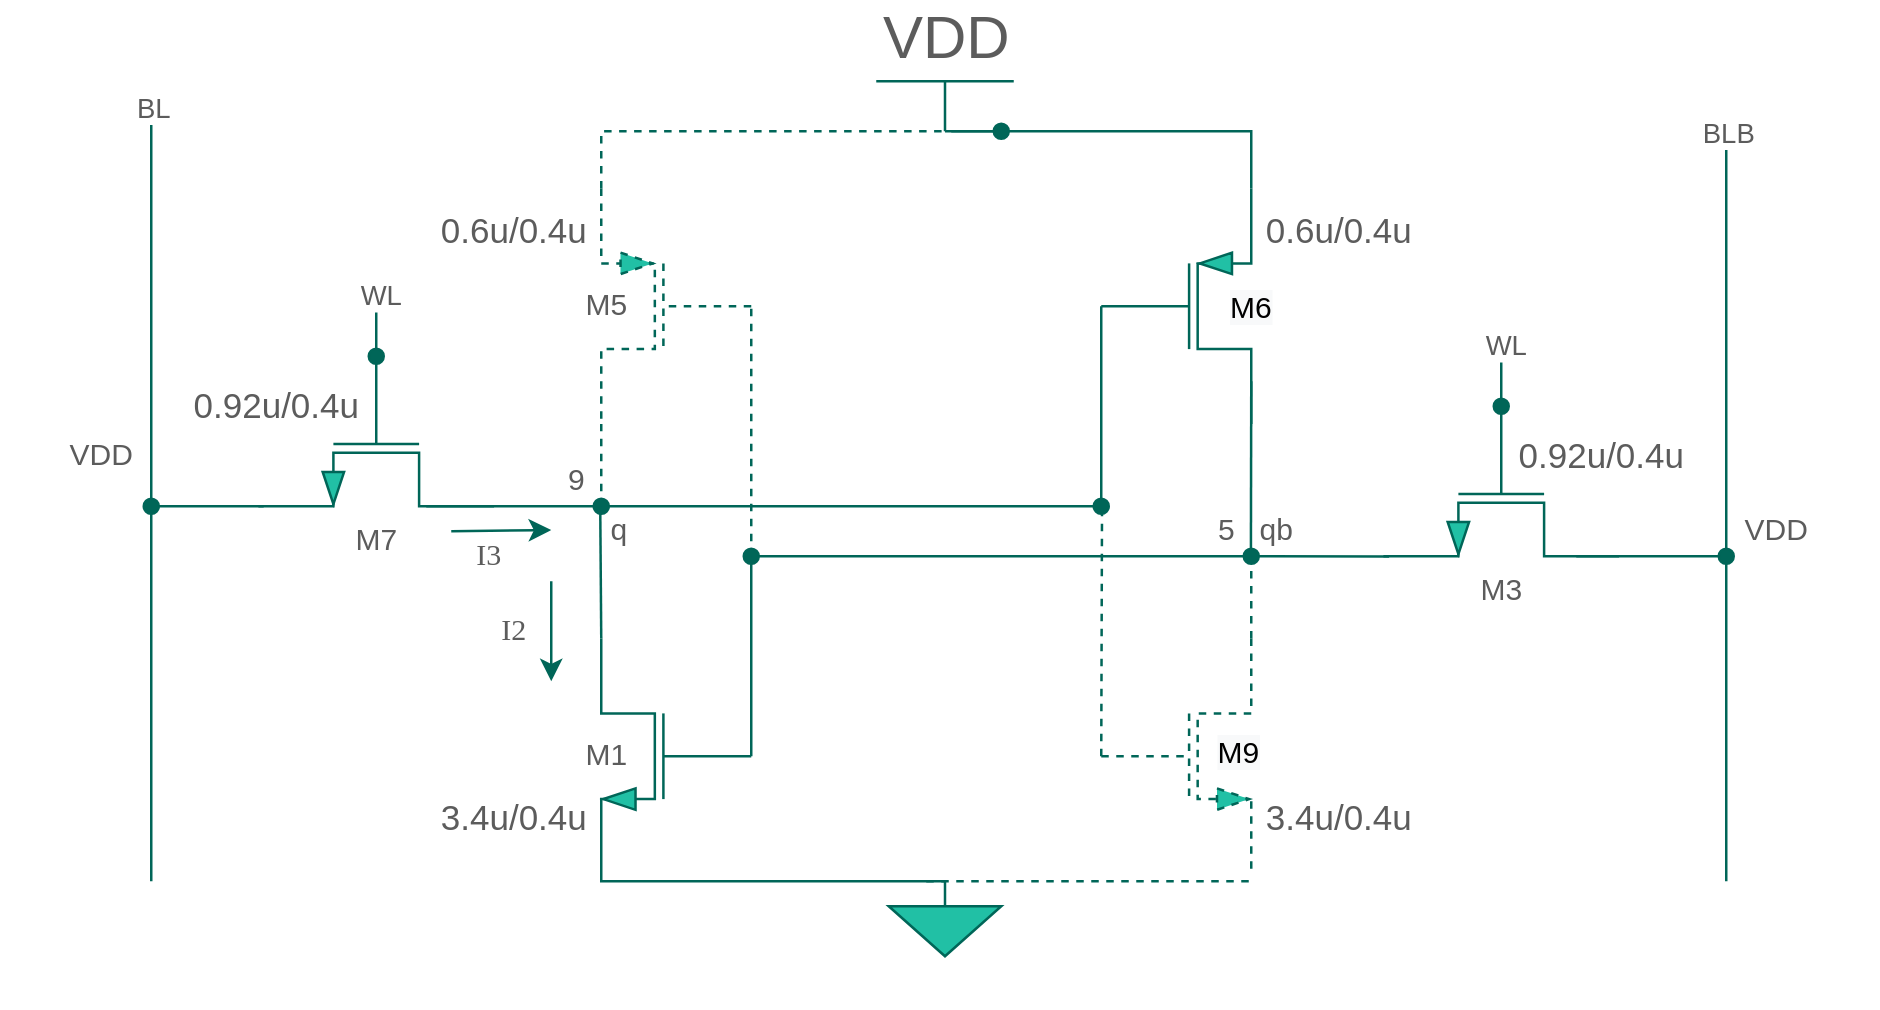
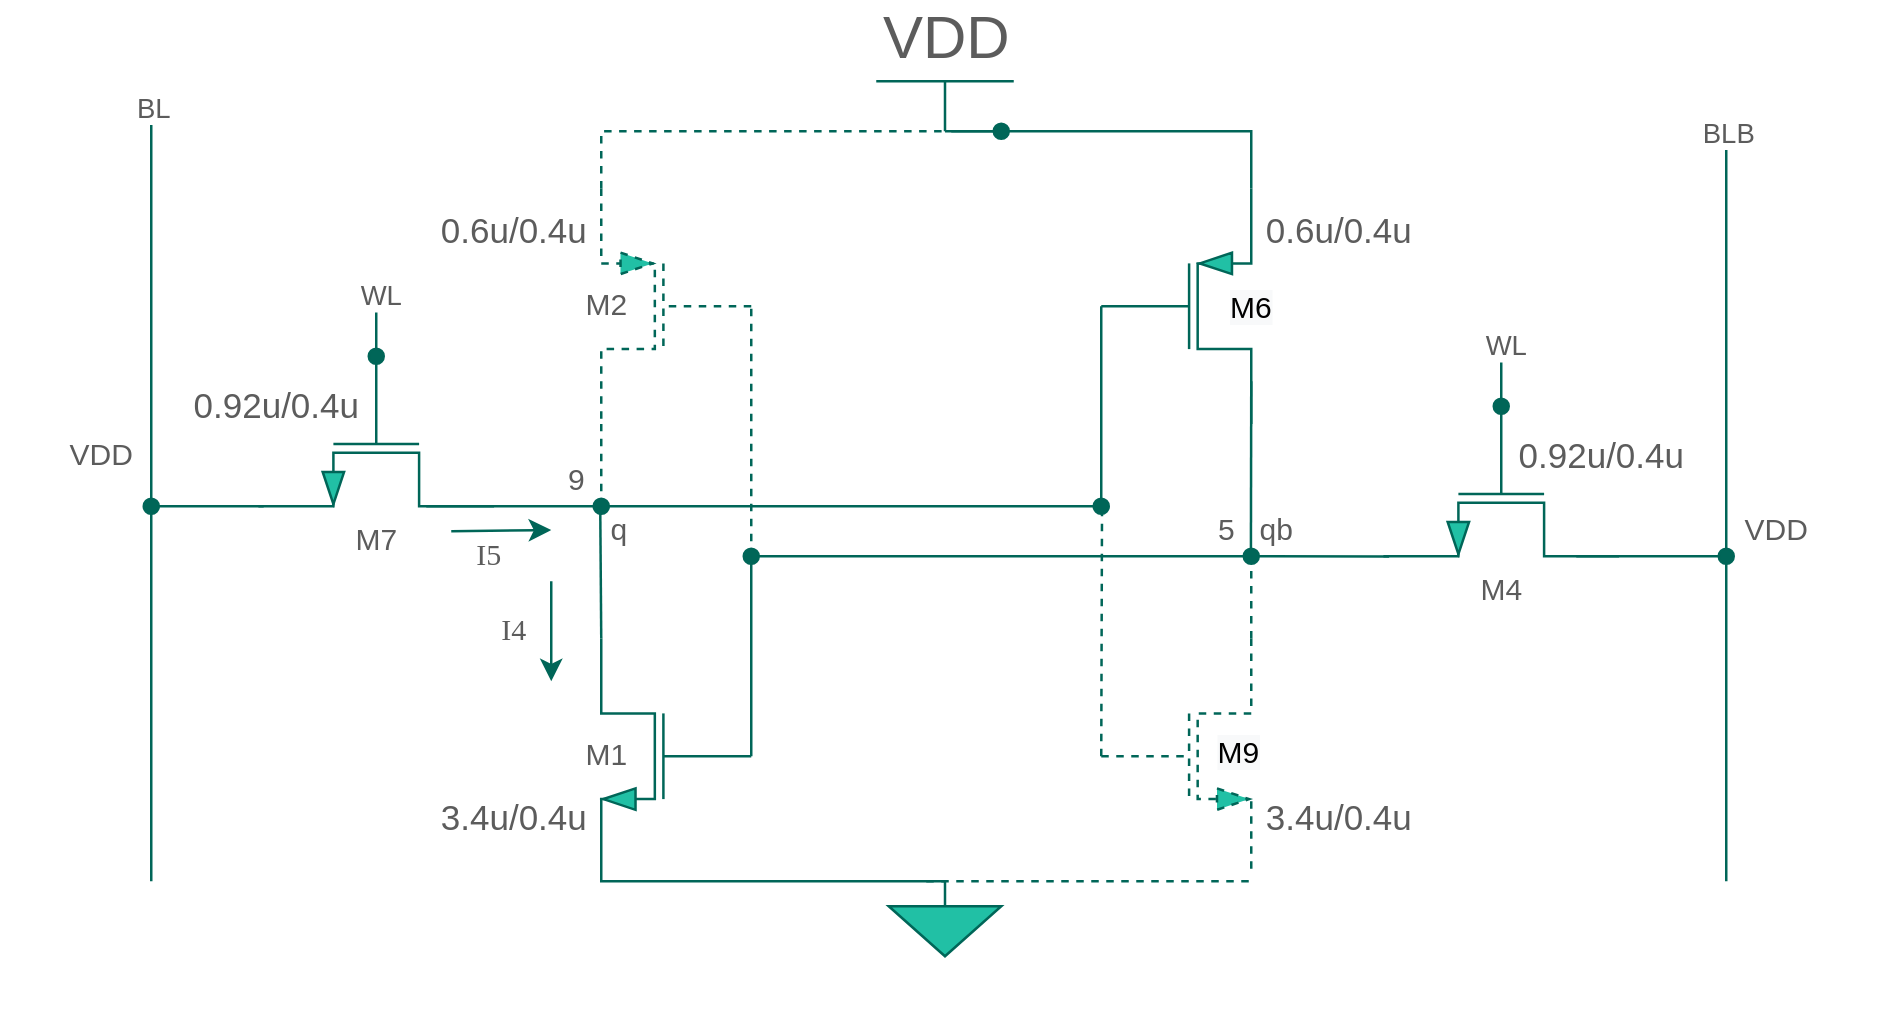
(608, 306) -> (608, 306)
(490, 556) -> (490, 556)
(1503, 592) -> (1503, 592)
(515, 631) -> (515, 631)
